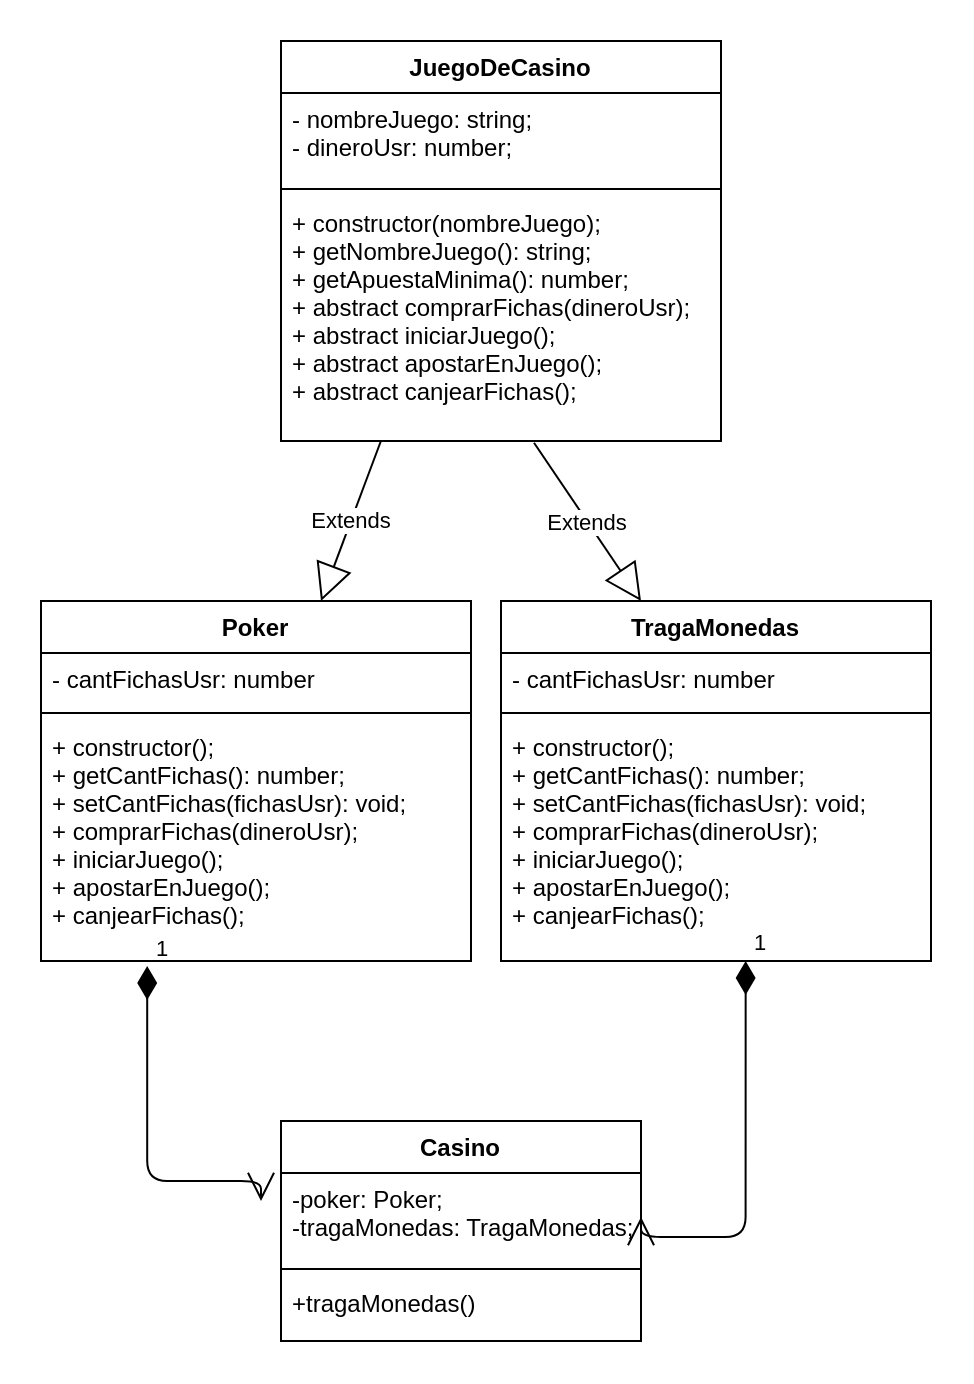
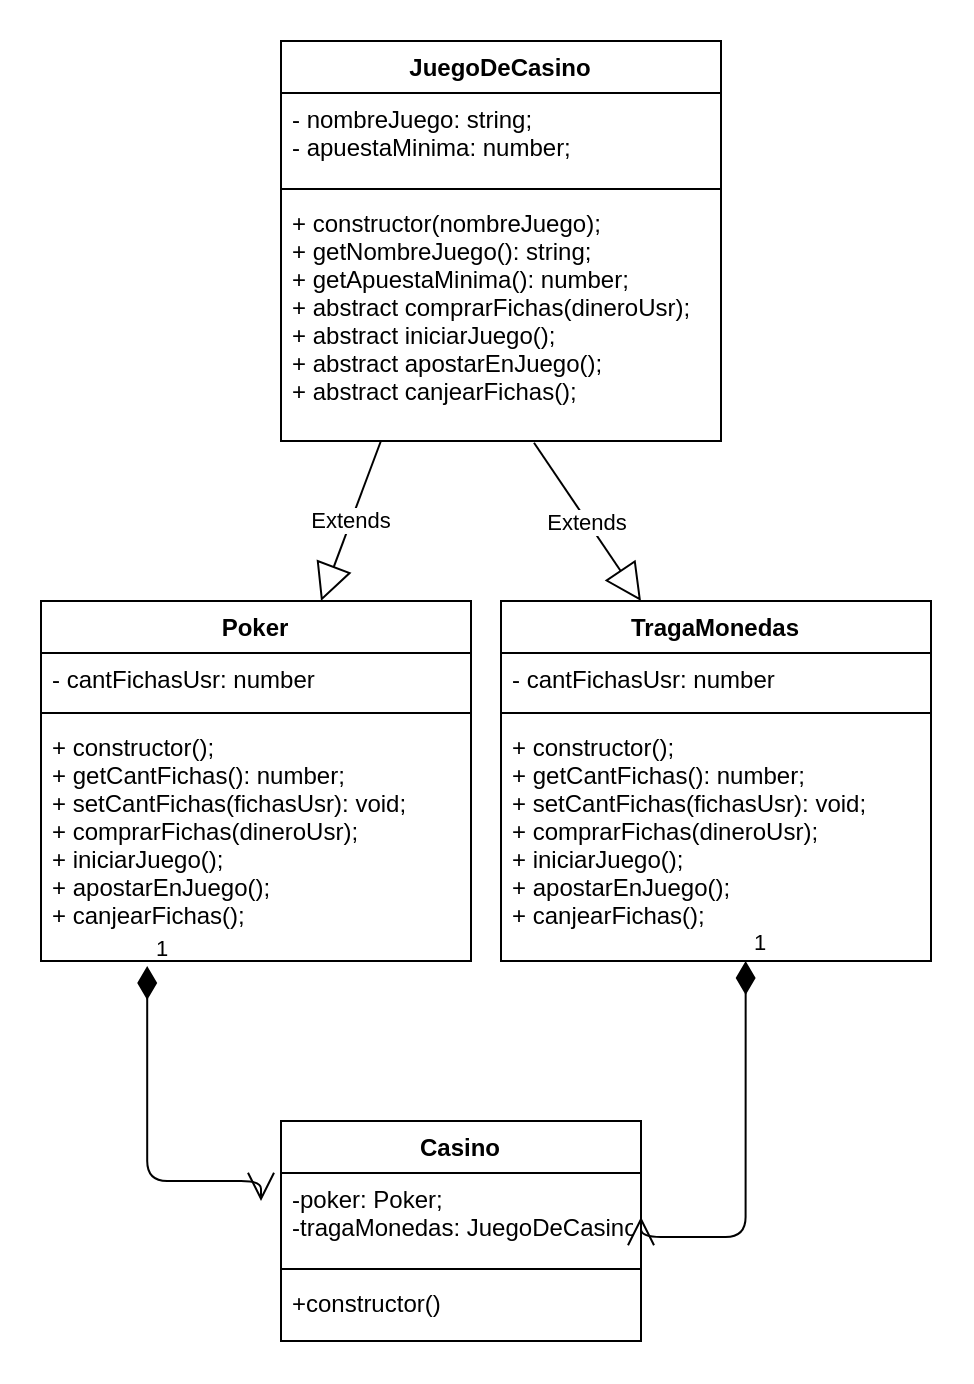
(424, 120) -> (424, 120)
(377, 1200) -> (377, 1200)
(393, 1304) -> (386, 1304)
